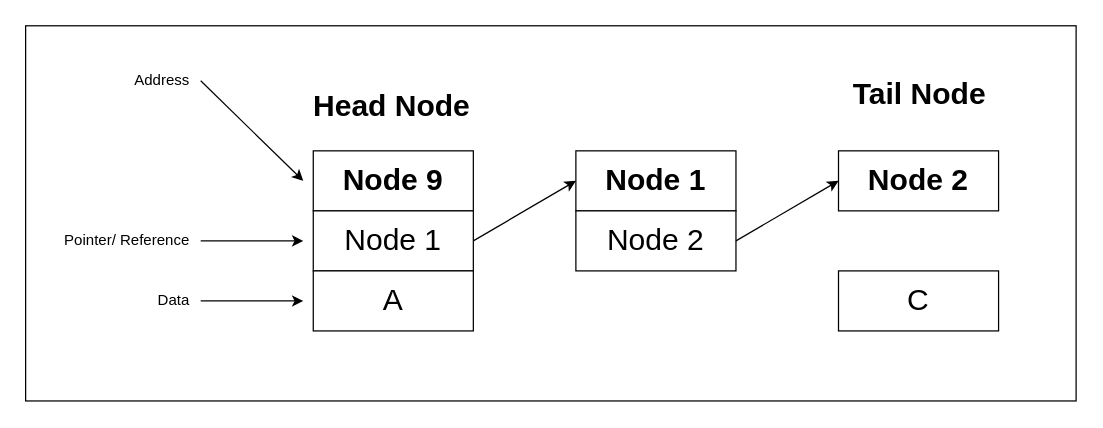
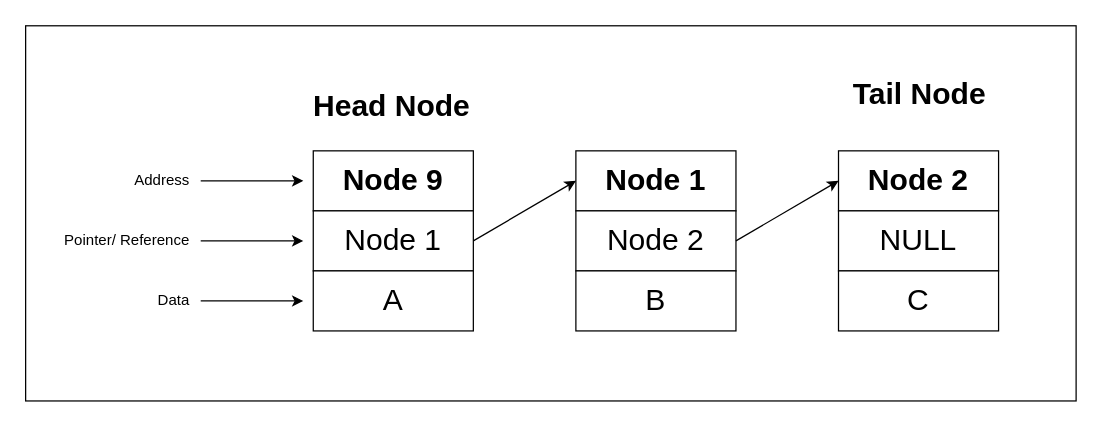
(121, 81) -> (121, 181)
none -> (918, 241)
none -> (656, 301)
